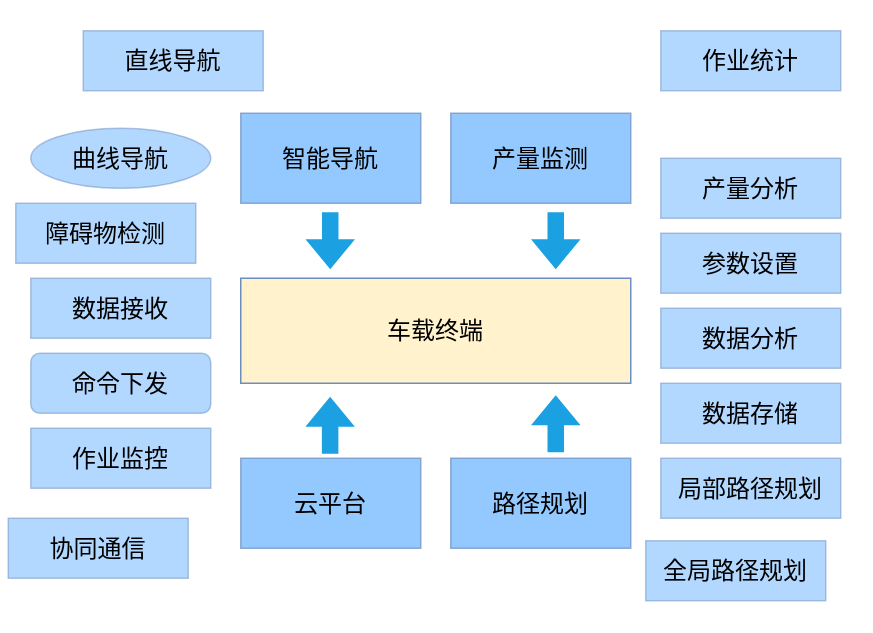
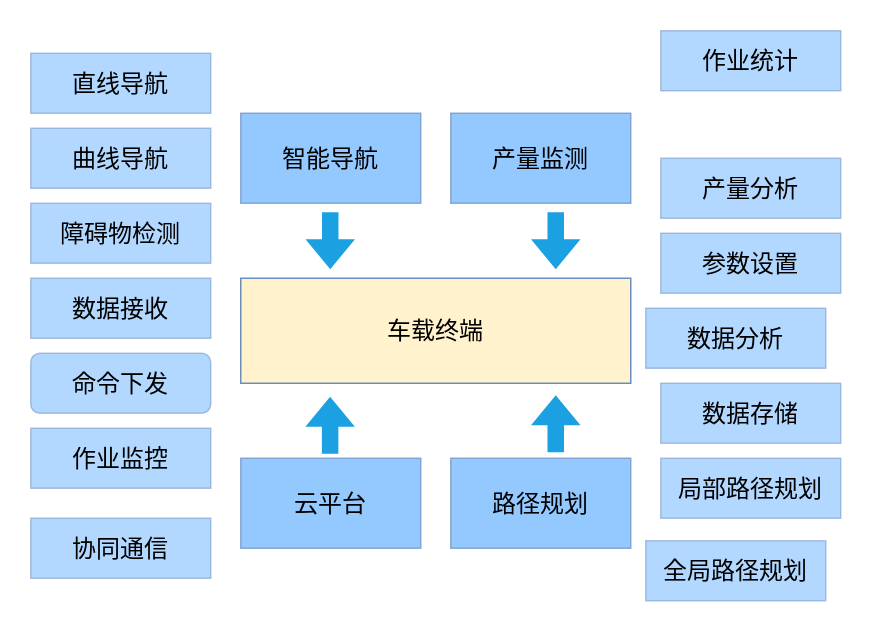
(173, 61) -> (121, 83)
(121, 158) -> (121, 158)
(106, 233) -> (121, 233)
(751, 338) -> (736, 338)
(98, 548) -> (121, 548)
